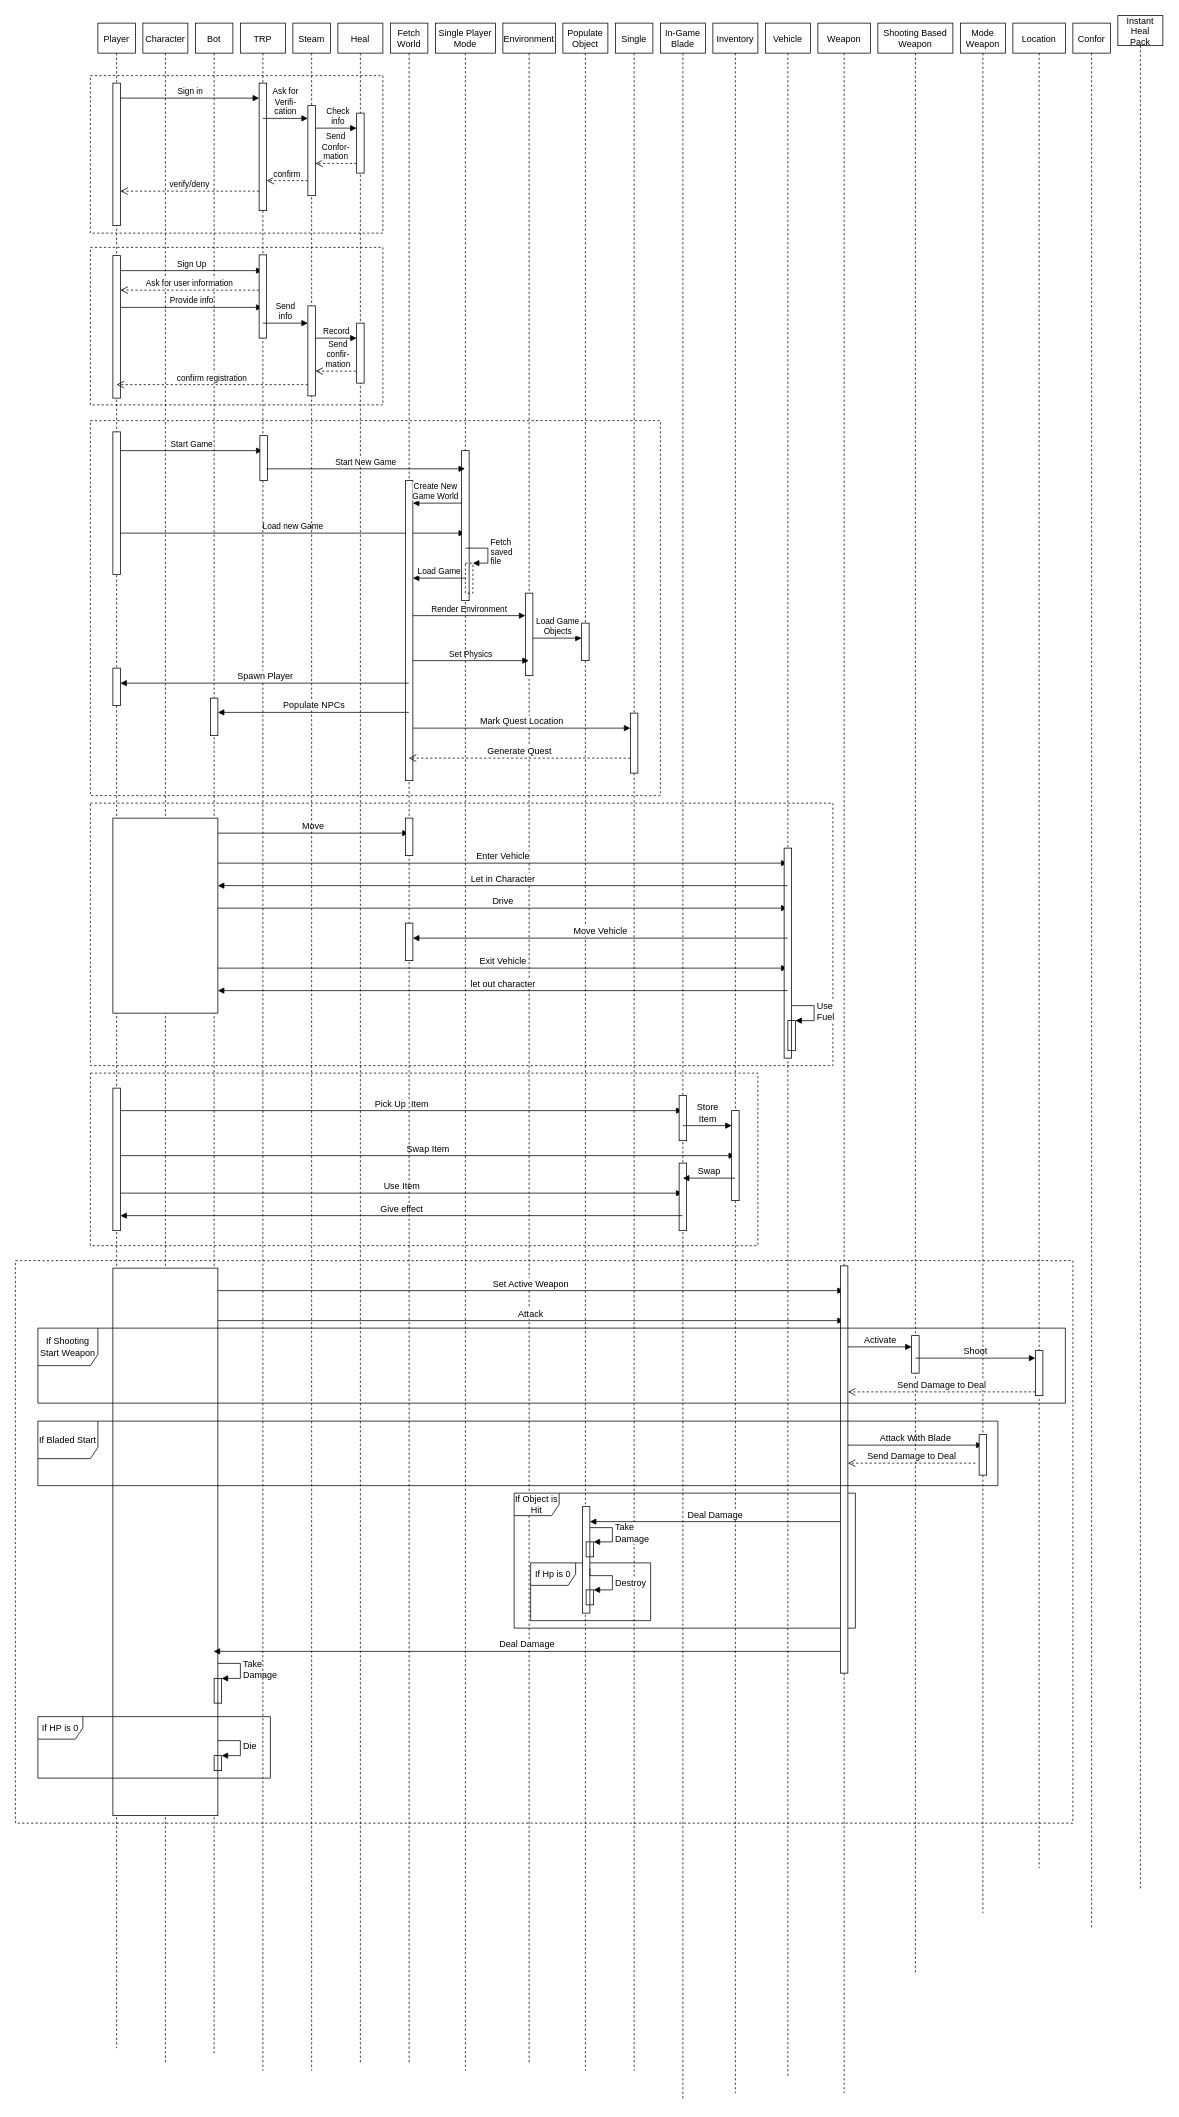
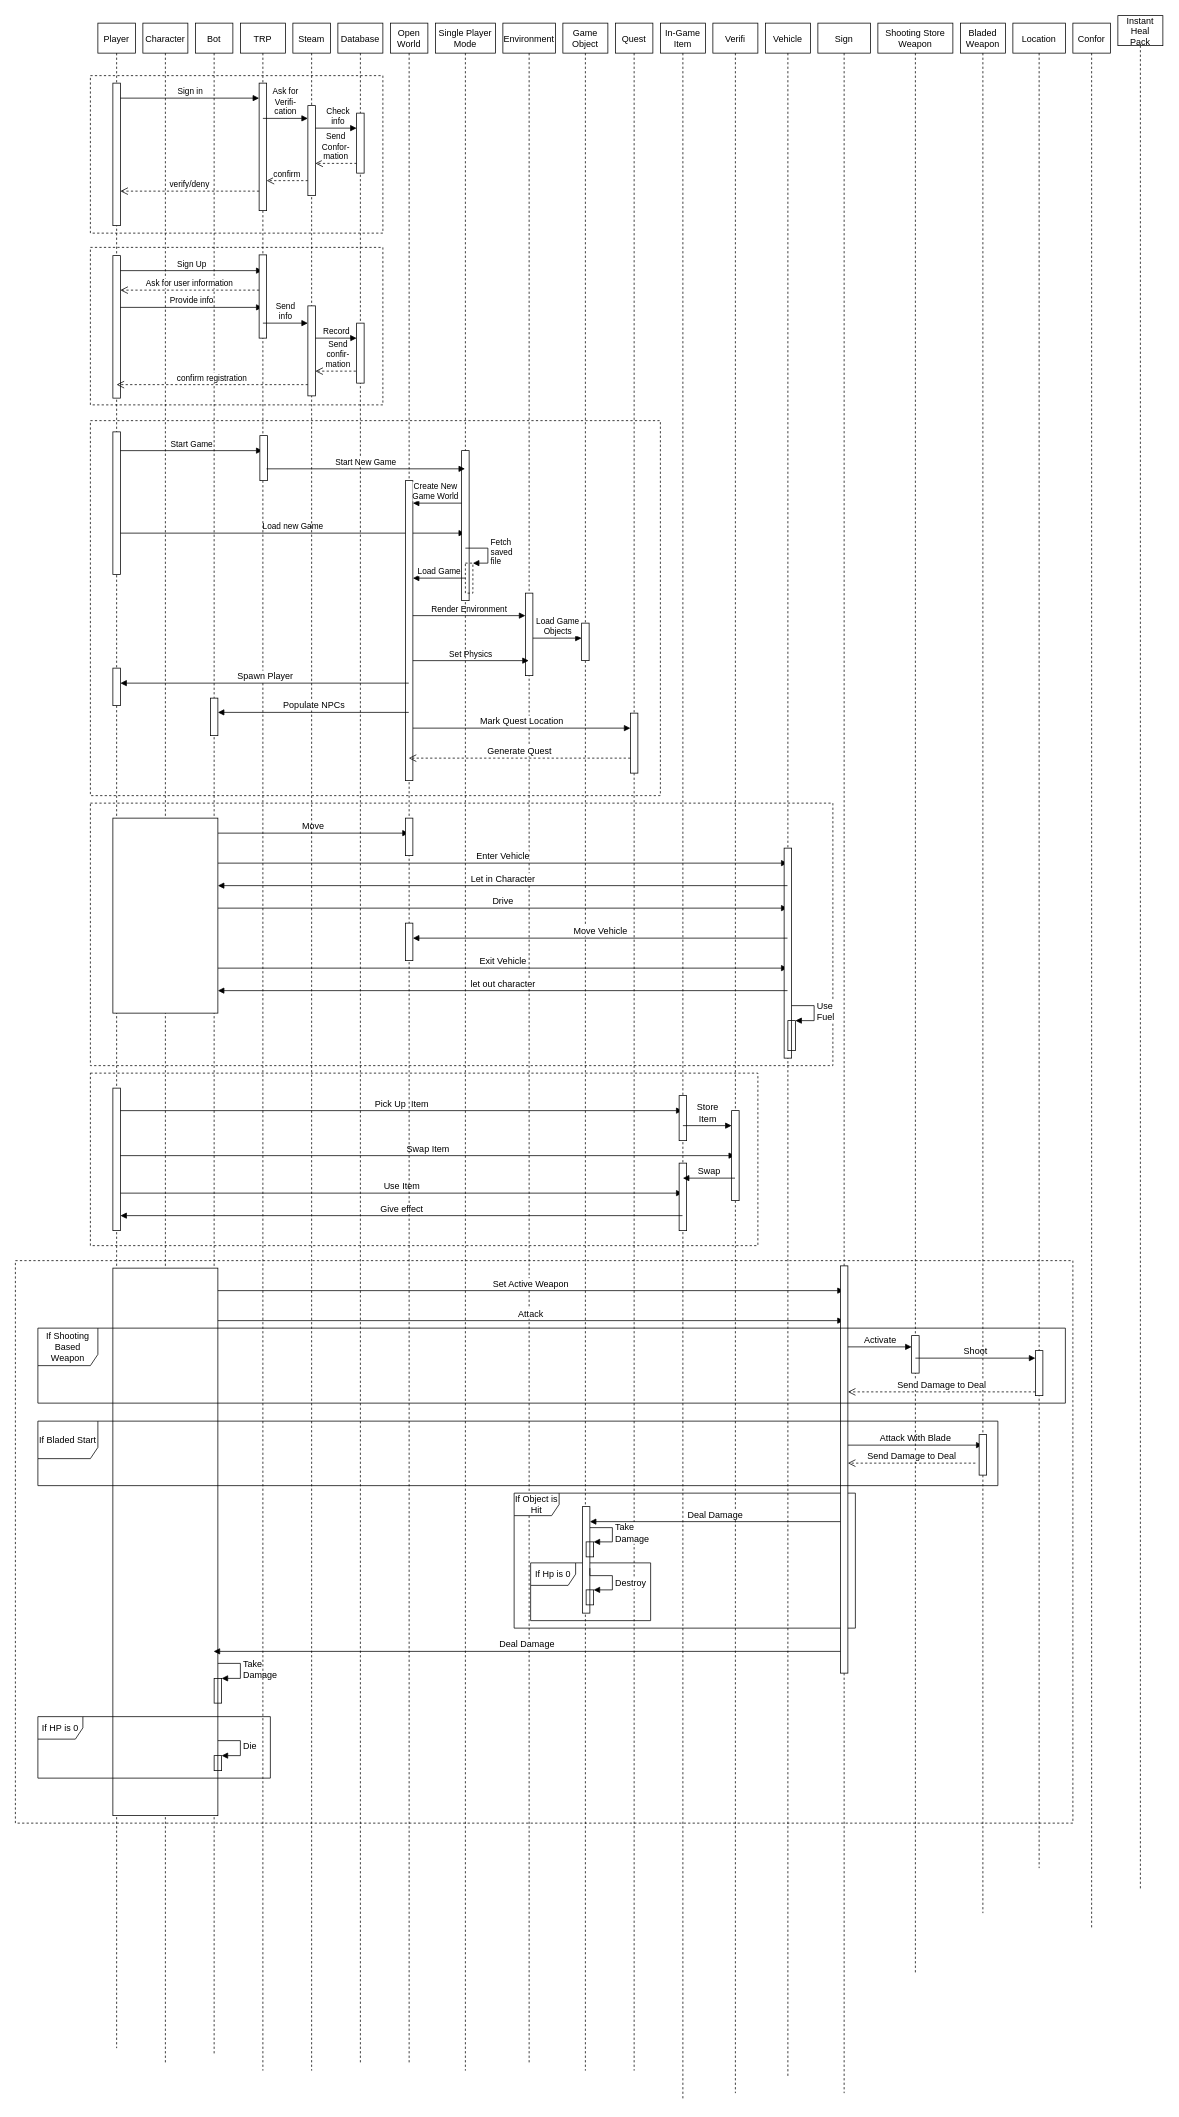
(409, 33) -> (409, 33)
(585, 33) -> (585, 33)
(683, 33) -> (683, 33)
(915, 33) -> (915, 33)
(983, 33) -> (983, 33)
(360, 38) -> (360, 38)
(634, 38) -> (634, 38)
(735, 38) -> (735, 38)
(844, 38) -> (844, 38)
(68, 1347) -> (68, 1347)
